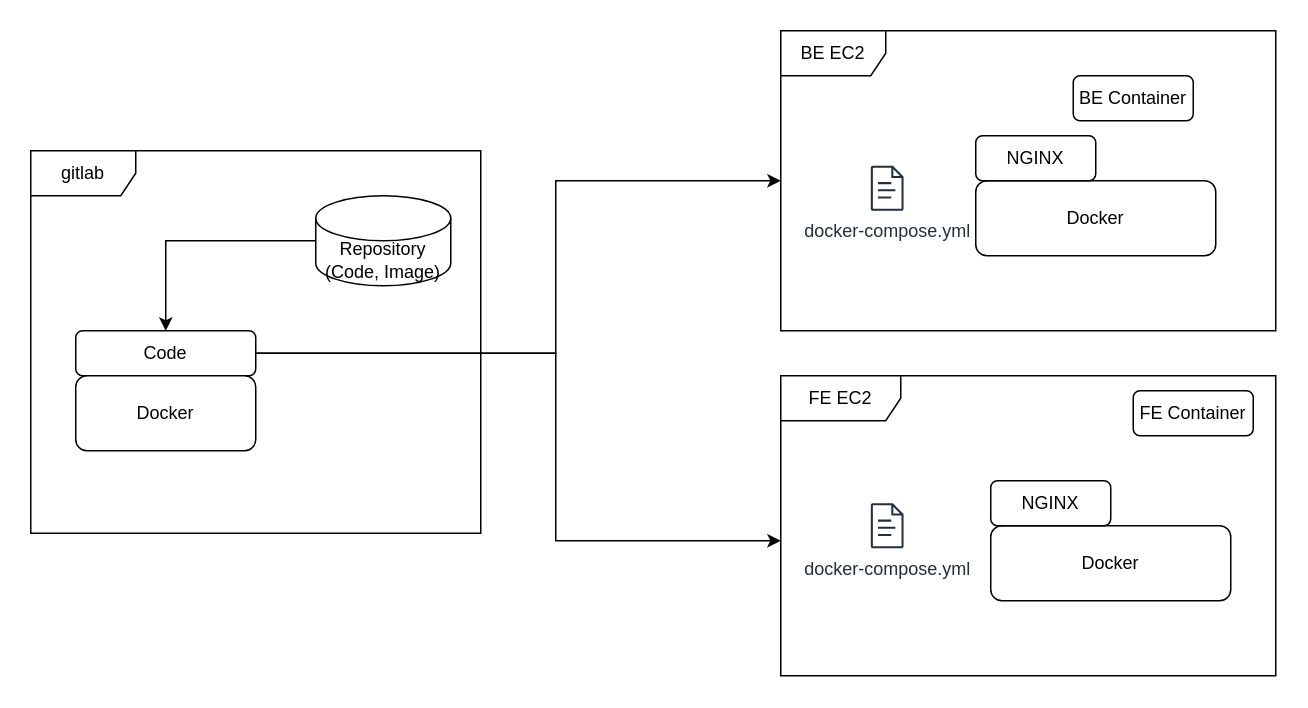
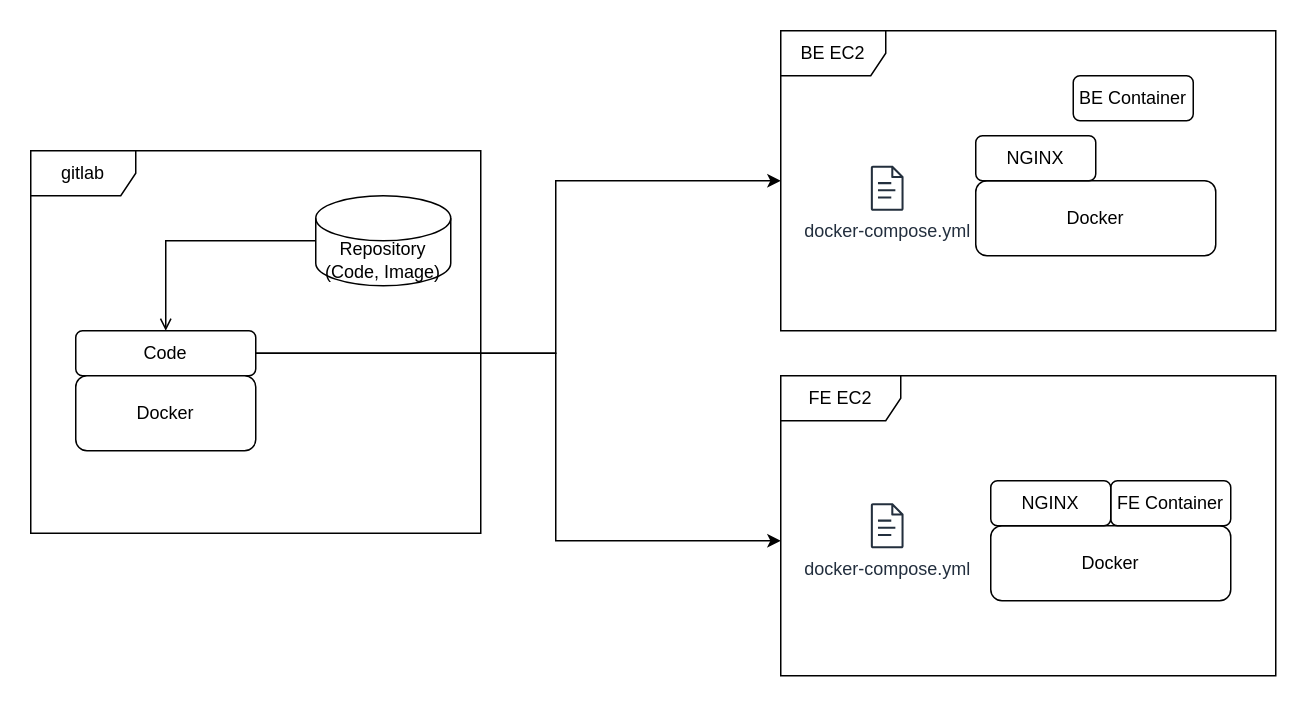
(166, 319) -> (166, 321)
(1193, 413) -> (1171, 503)
